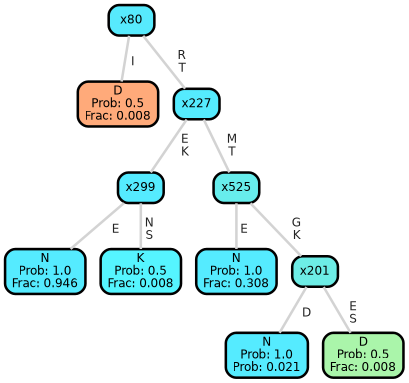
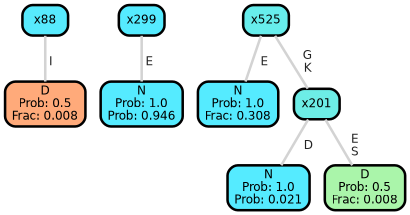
(132, 20) -> (45, 20)
(197, 104) -> none
(45, 272) -> (142, 104)
(141, 272) -> none
